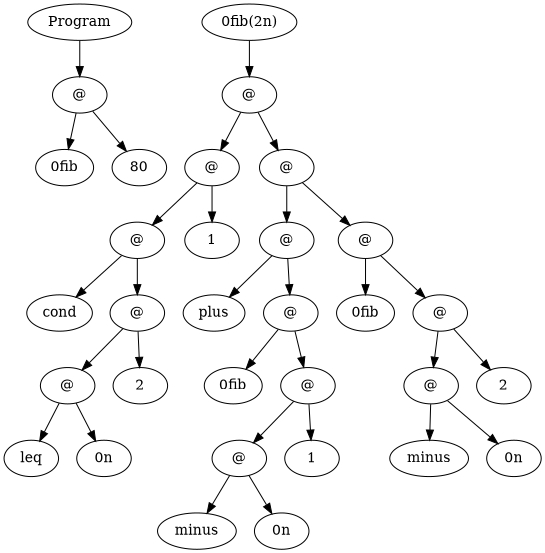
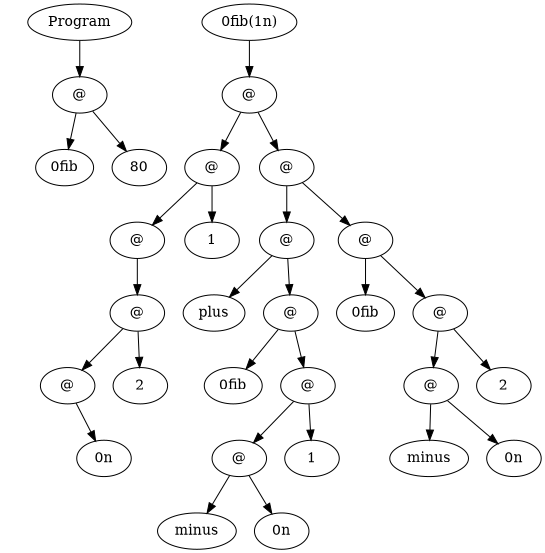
(249, 22) -> (249, 22)
(60, 313) -> none
(31, 458) -> none
